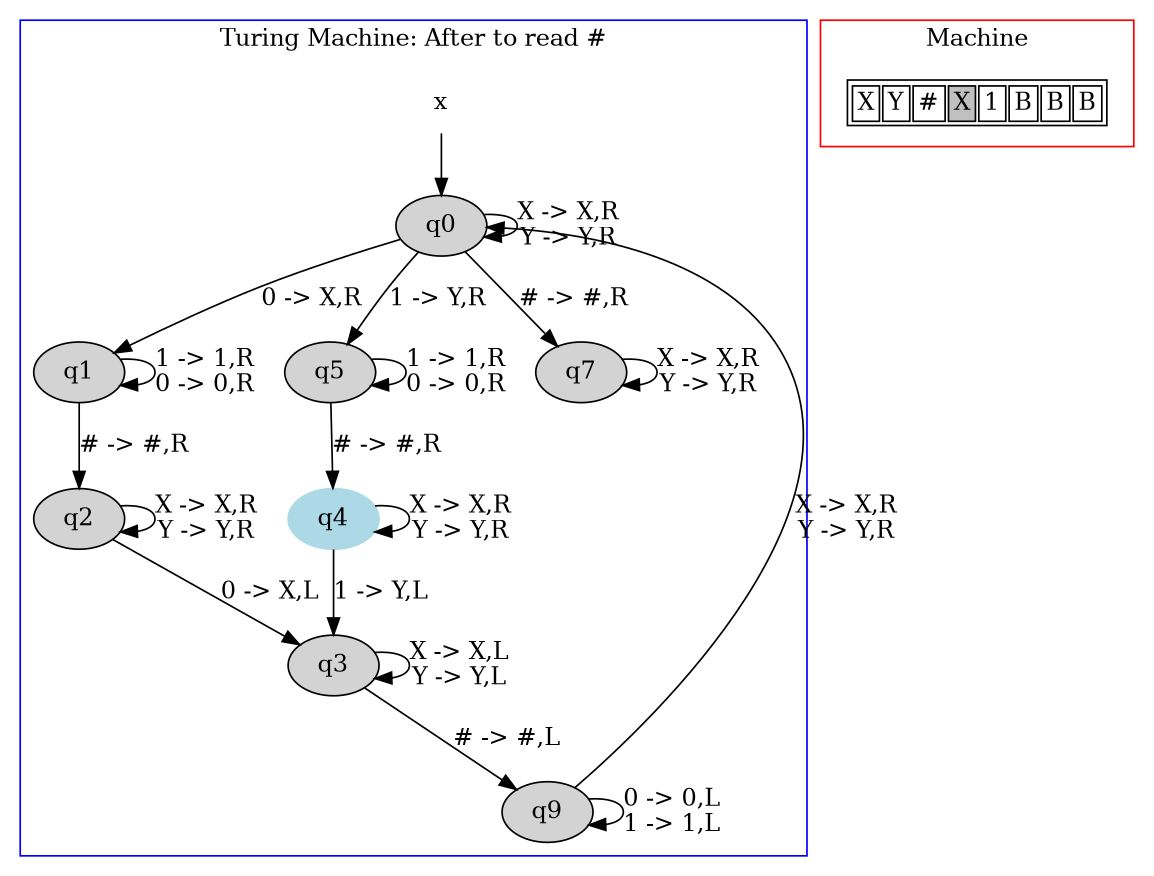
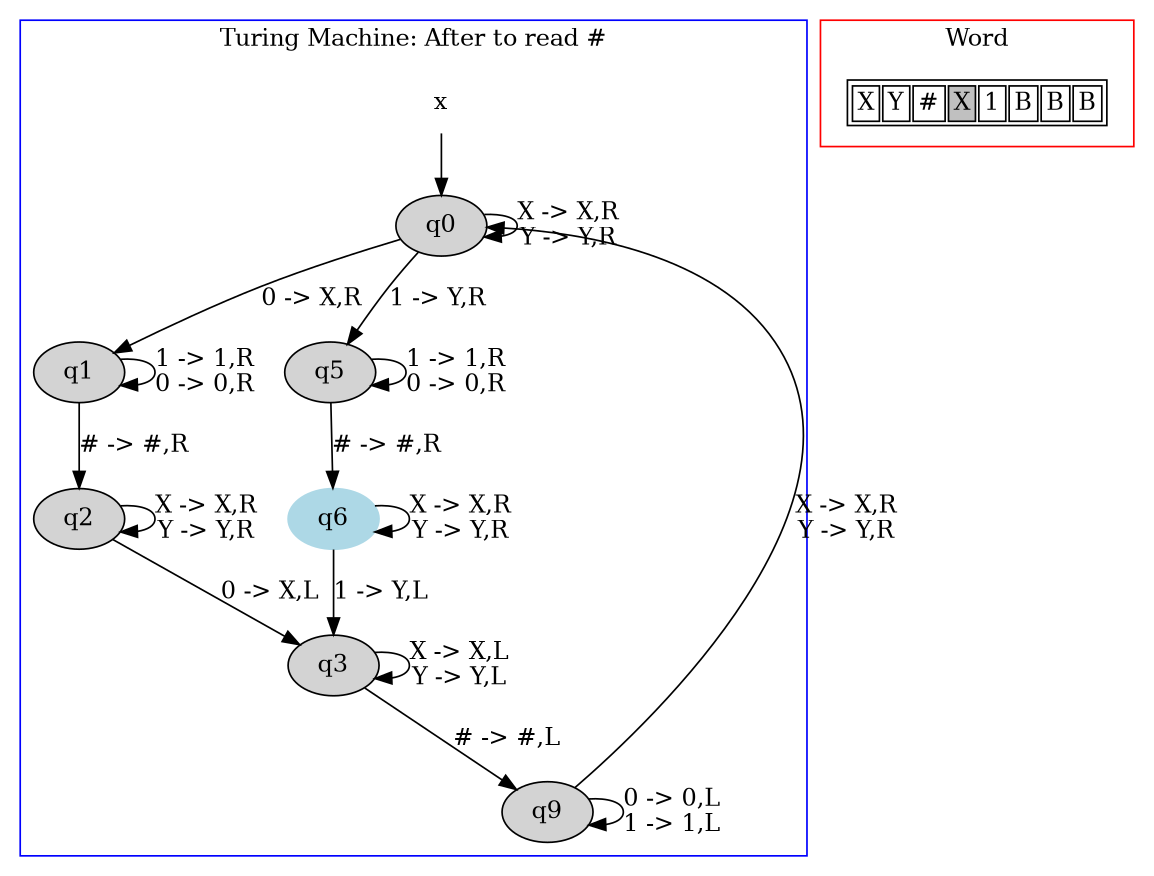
(977, 40) -> (977, 40)
(581, 372) -> none
(334, 519) -> (334, 519)
